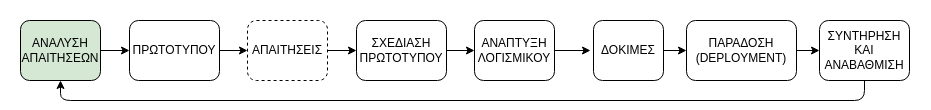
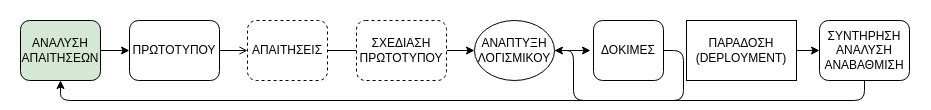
(239, 51) -> (241, 51)
(348, 51) -> (352, 51)
(402, 51) -> (402, 51)
(515, 51) -> (515, 51)
(677, 51) -> (684, 74)
(742, 51) -> (742, 51)
(865, 51) -> (865, 51)
